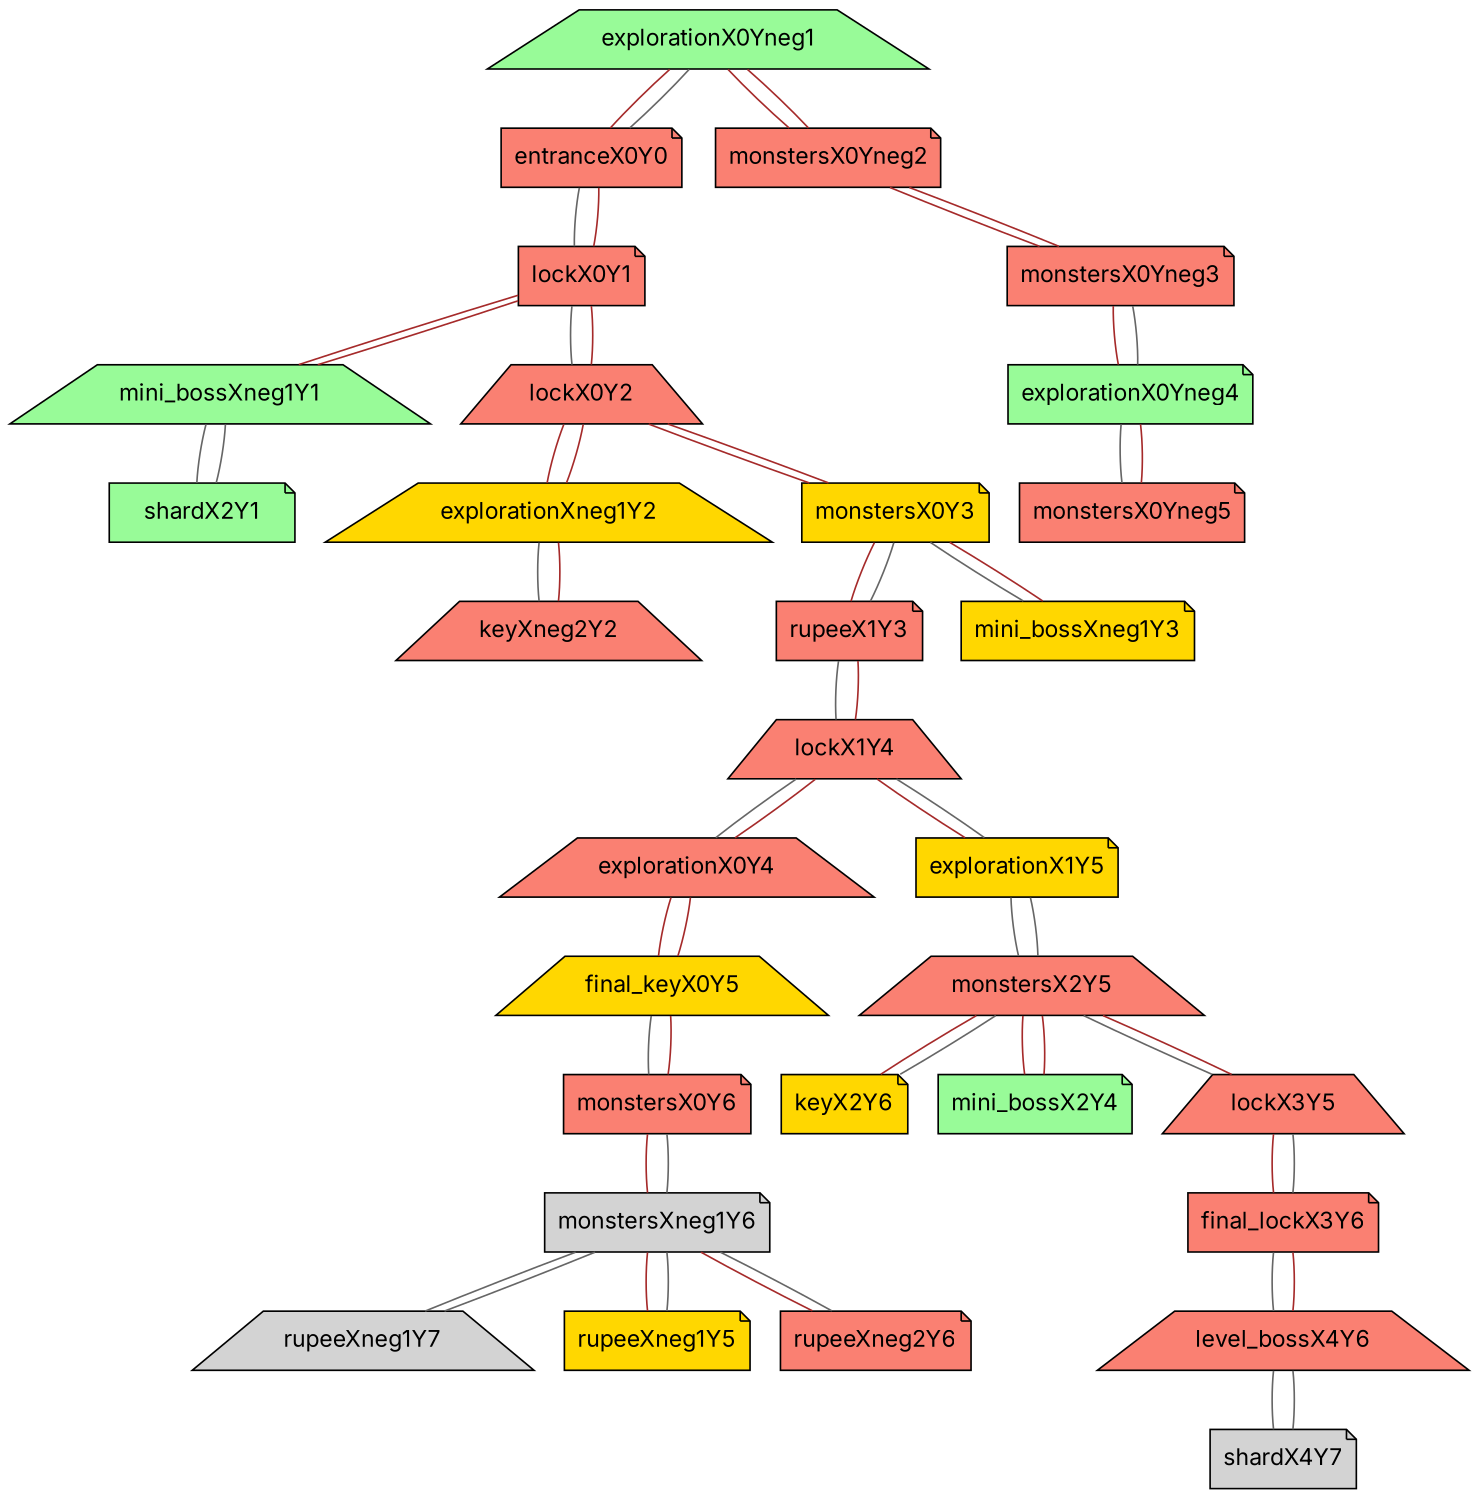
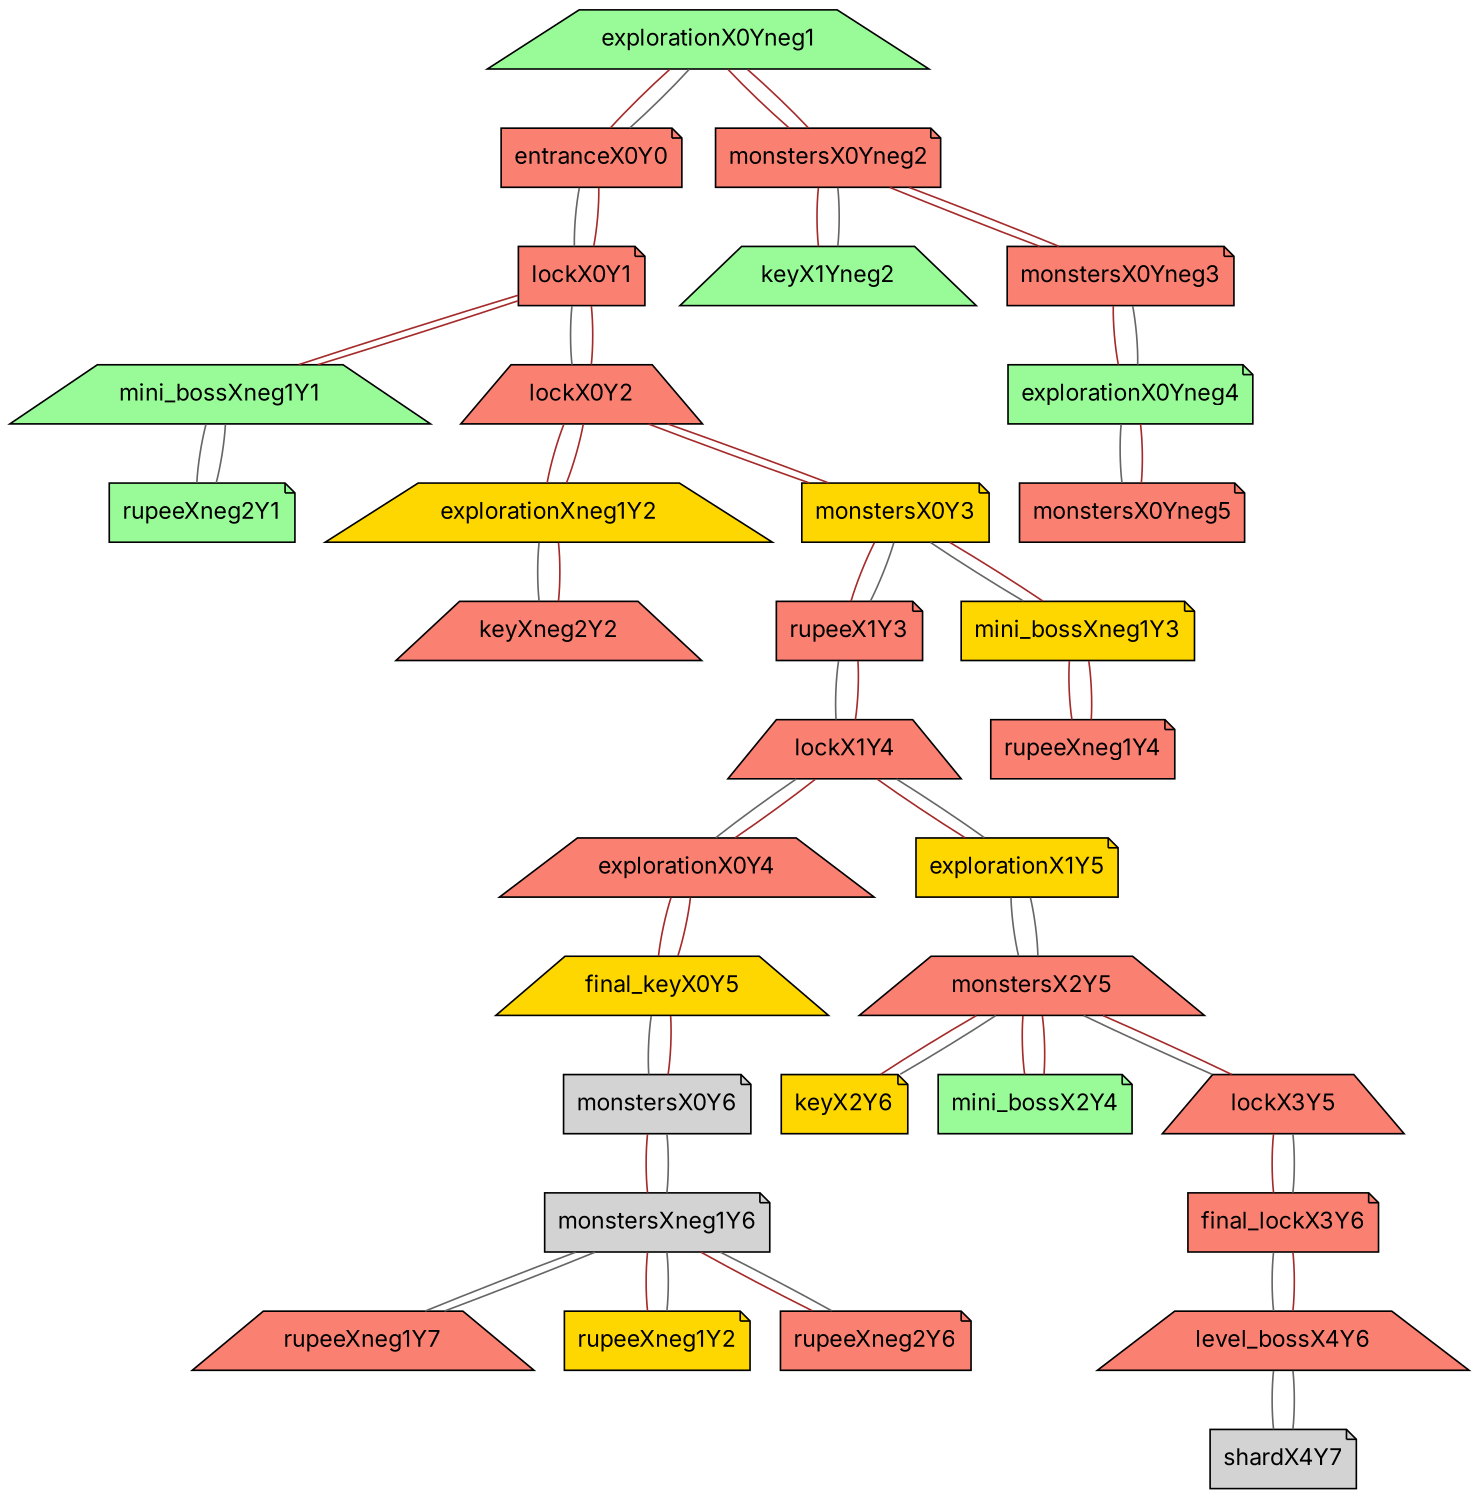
none -> (828, 276)
(202, 513) -> (202, 513)
none -> (1083, 749)
(657, 1104) -> (657, 1104)
(363, 1341) -> (363, 1341)
(657, 1341) -> (657, 1341)
